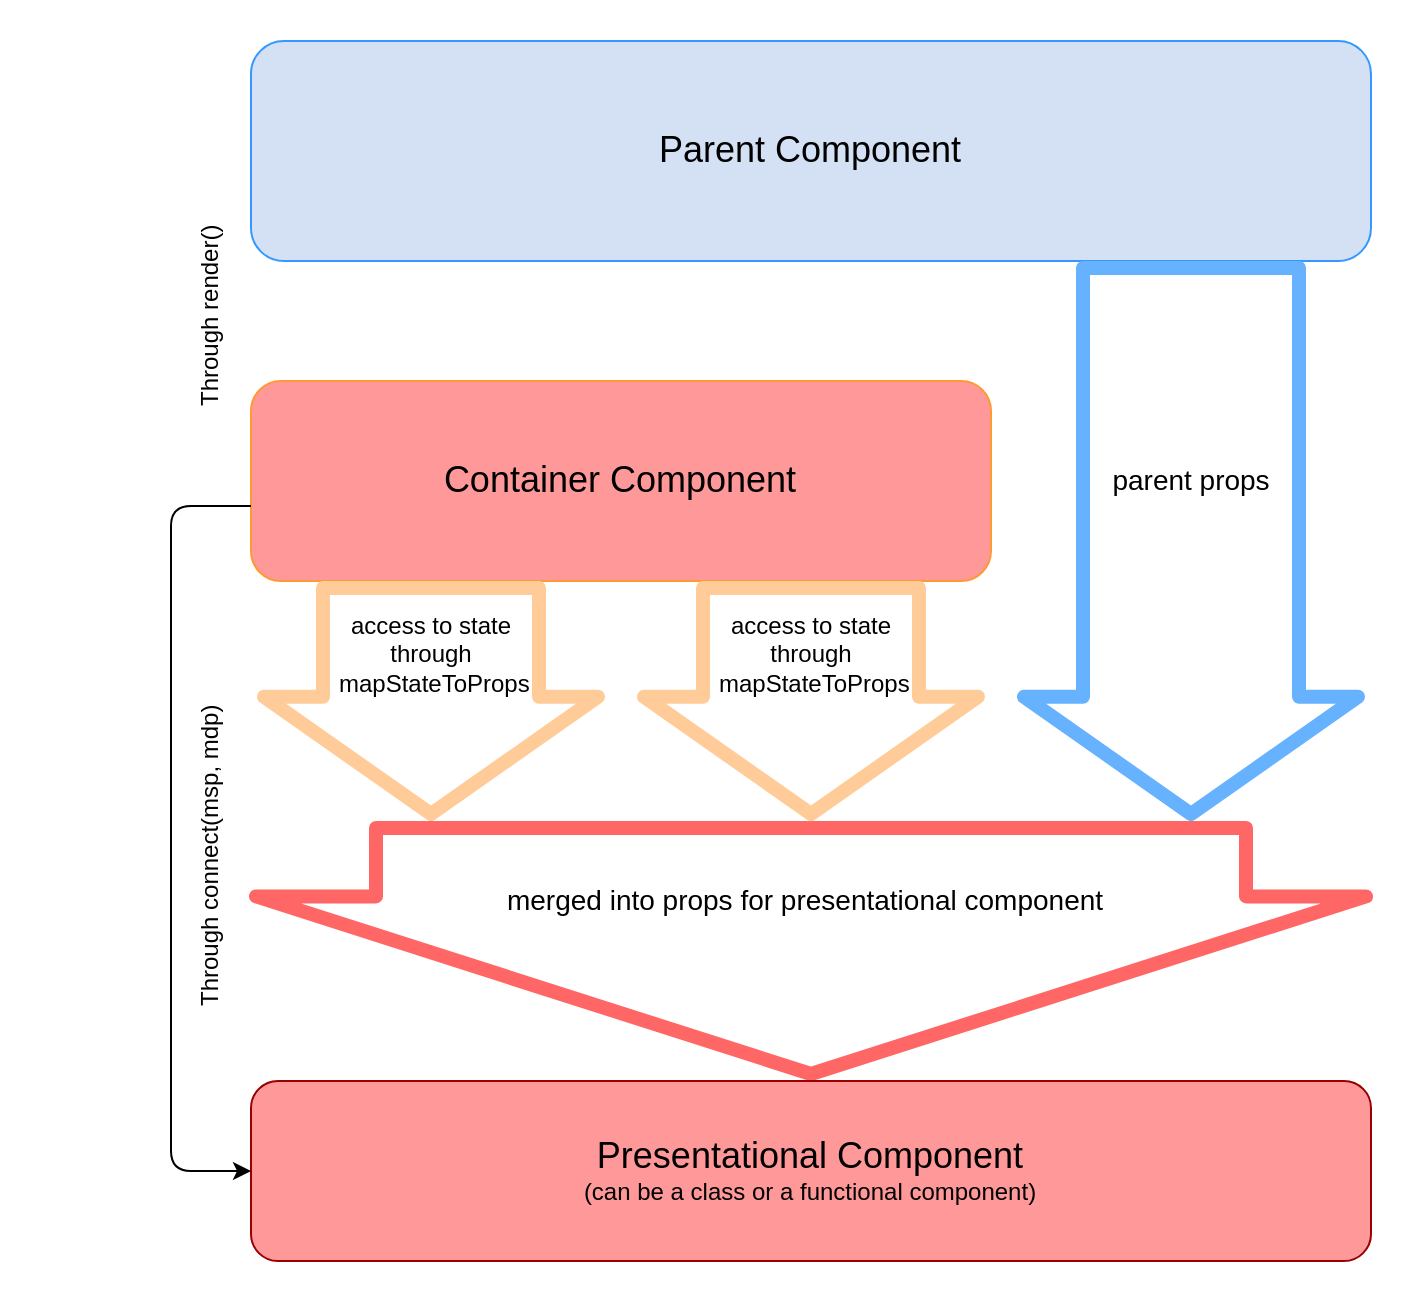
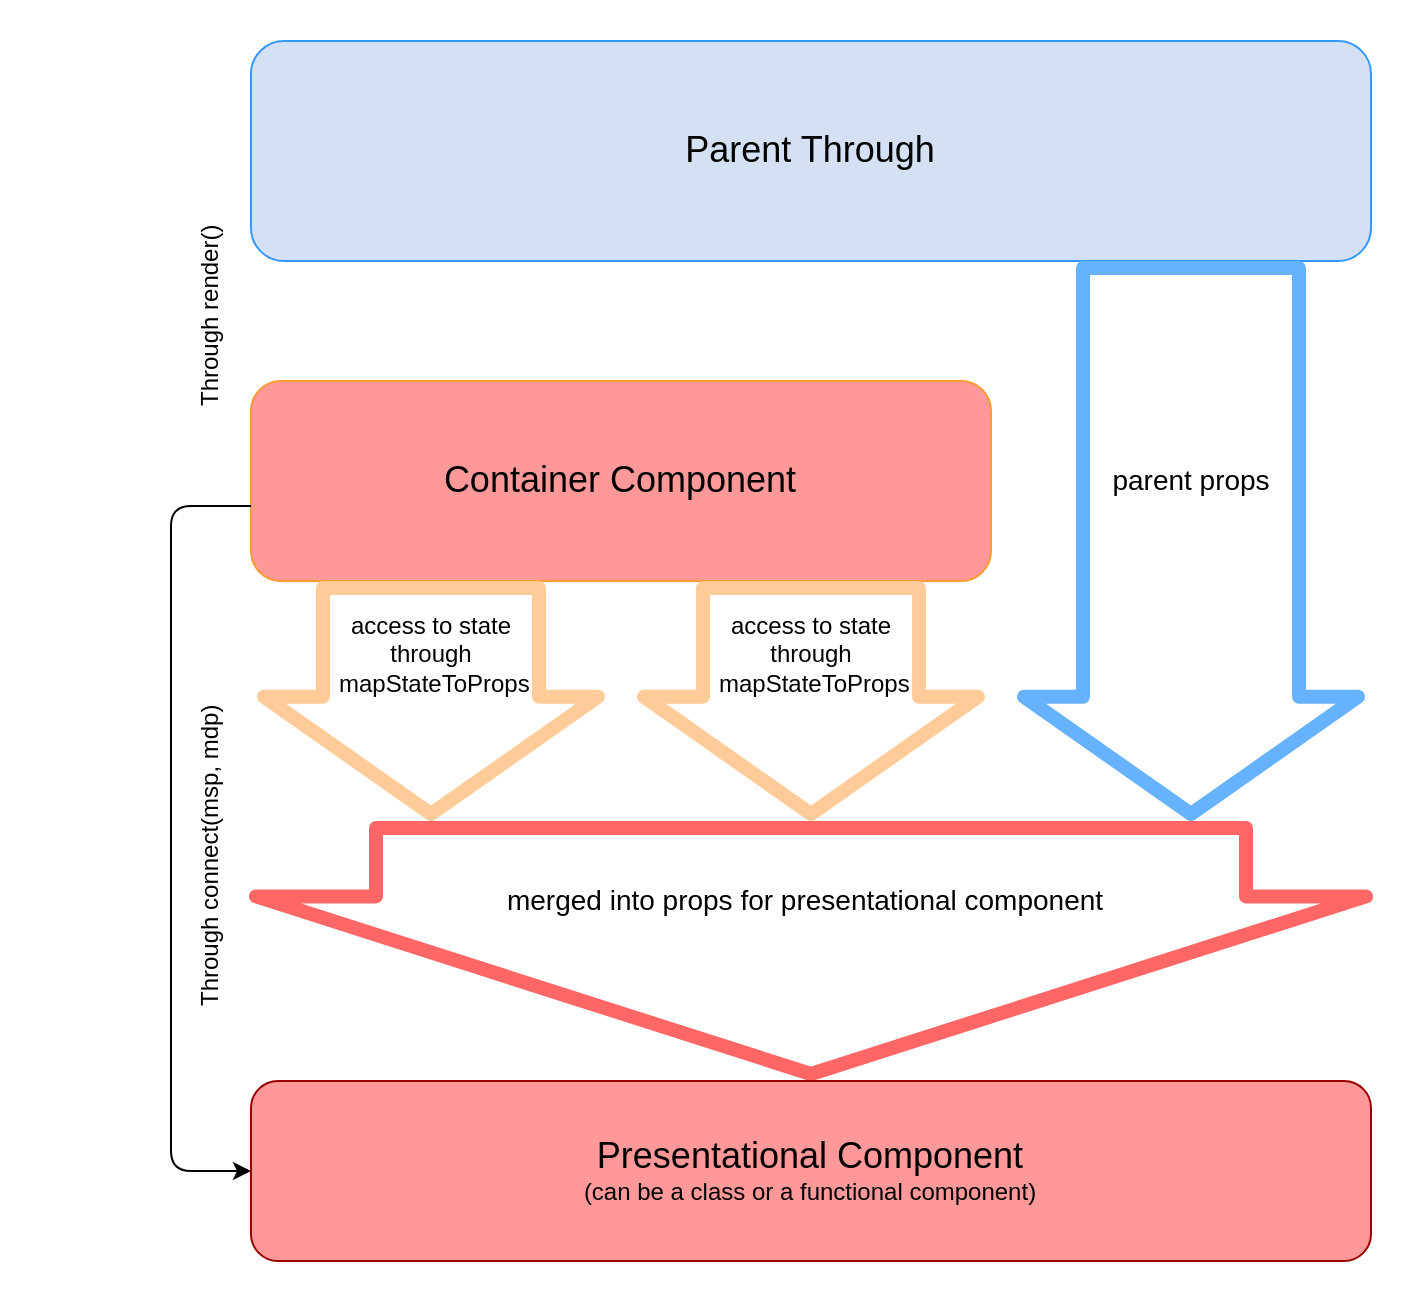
(811, 151) -> (811, 151)
